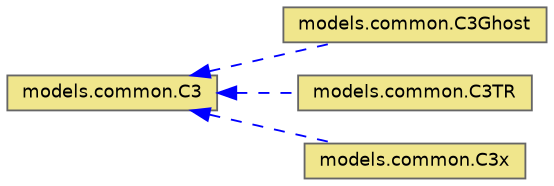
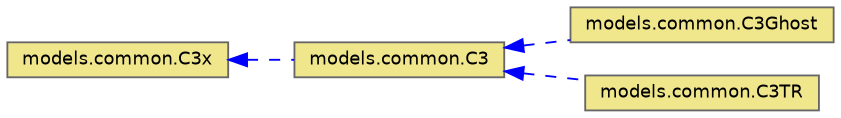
(273, 129) -> (271, 60)
